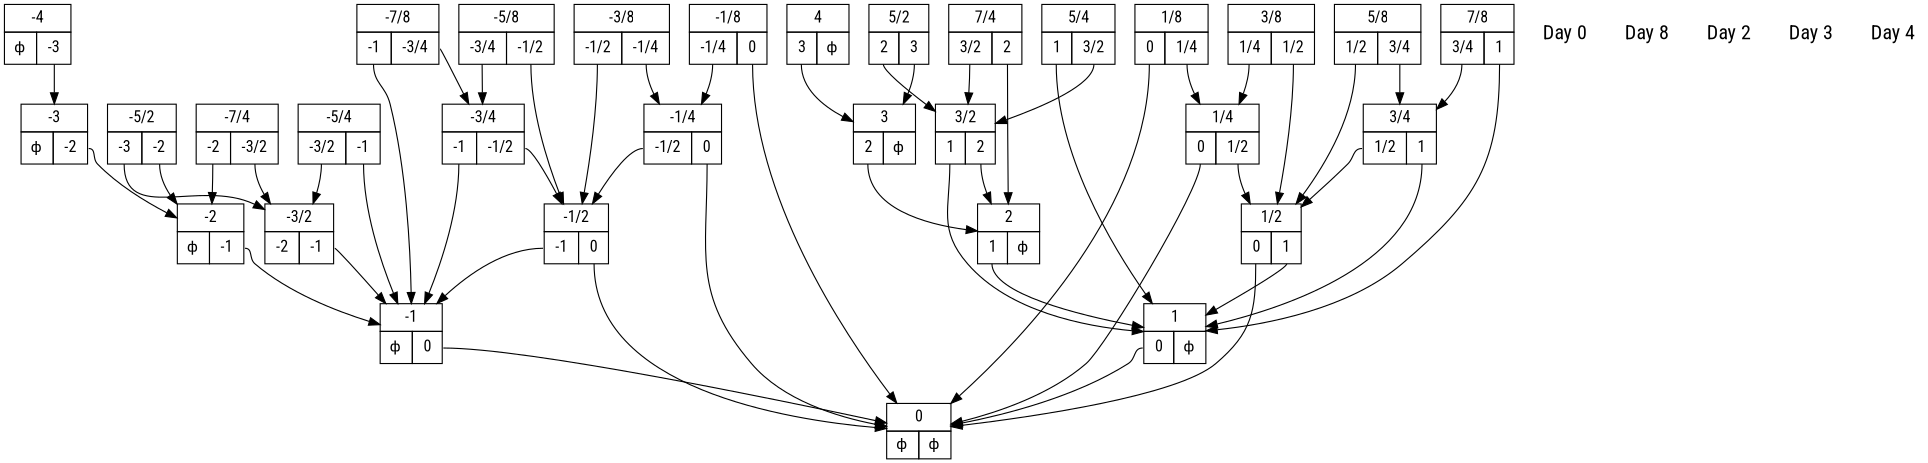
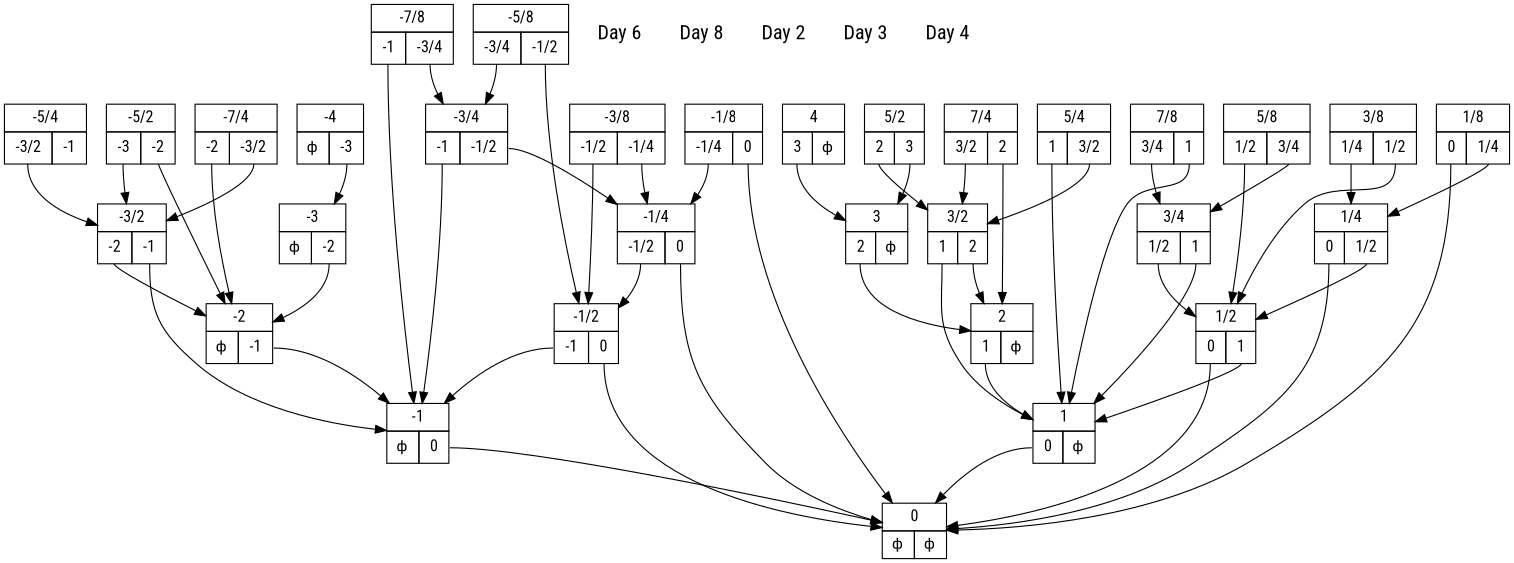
(1565, 34) -> (620, 34)
(543, 170) -> (560, 169)
(373, 230) -> none
none -> (158, 291)
